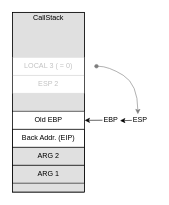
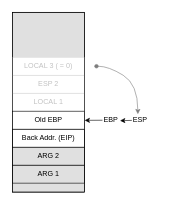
(48, 18) -> none
none -> (48, 102)
